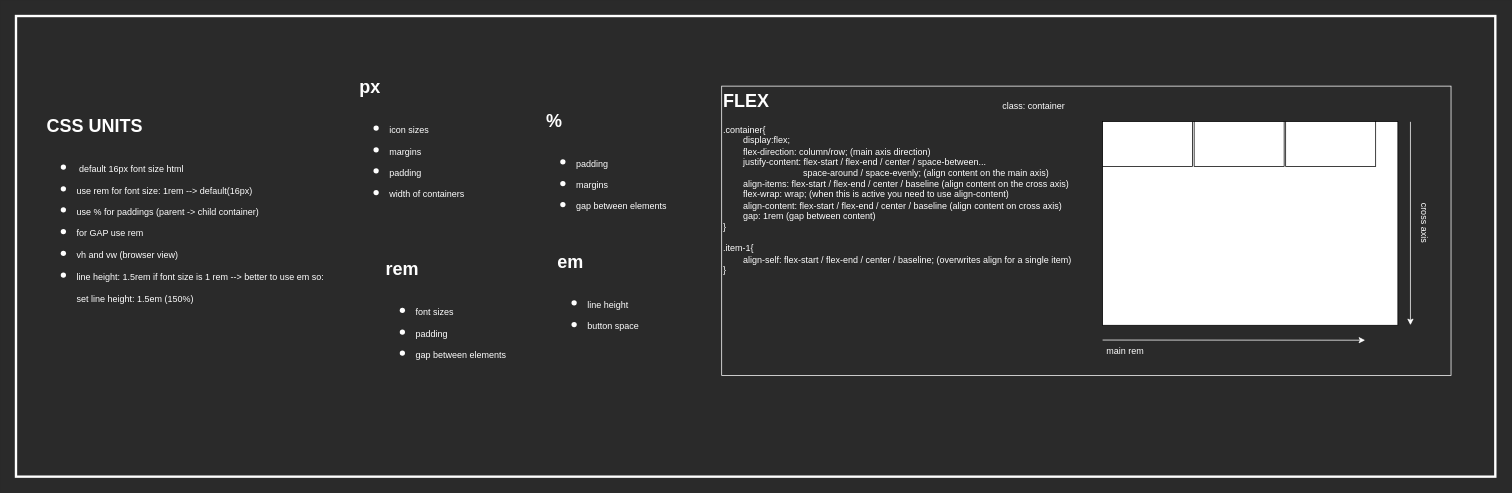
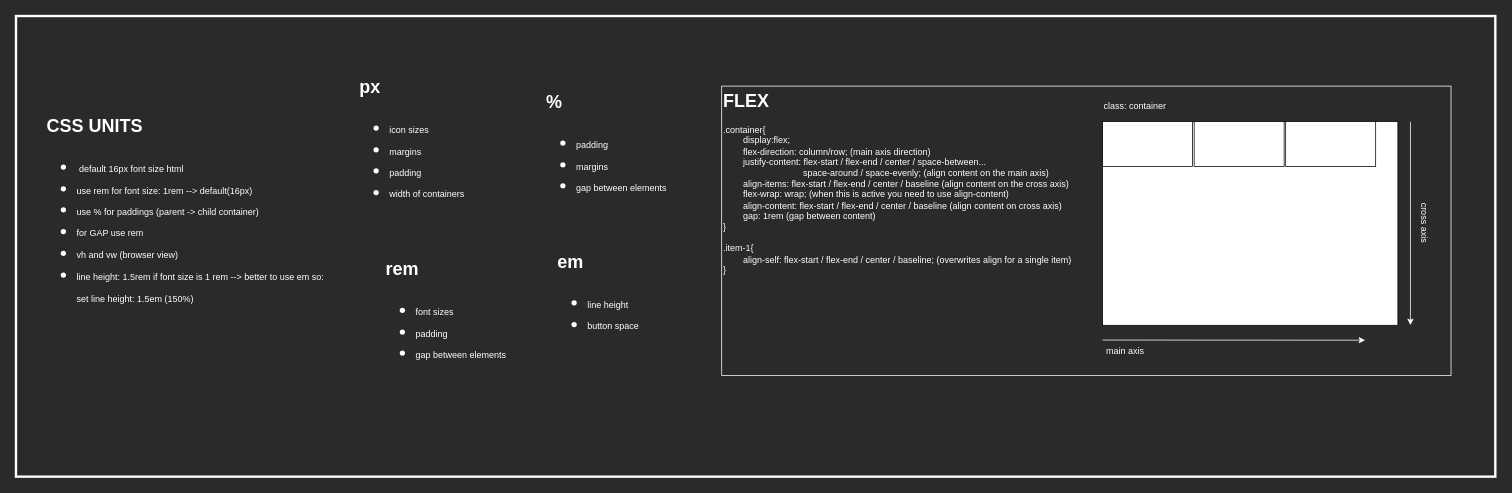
(1034, 106) -> (1135, 106)
(618, 170) -> (618, 152)
(1125, 351) -> (1125, 351)
